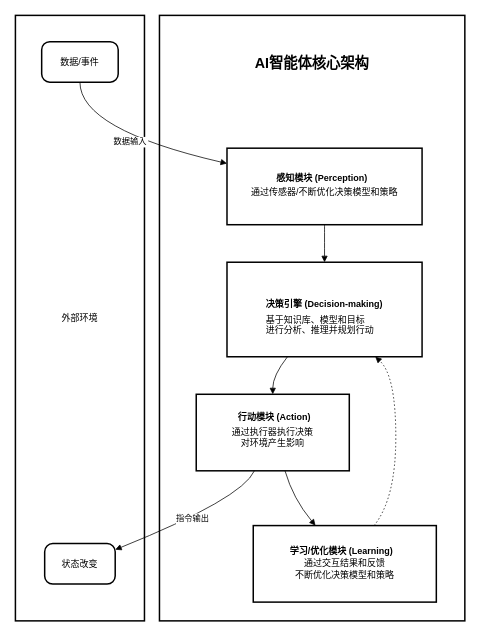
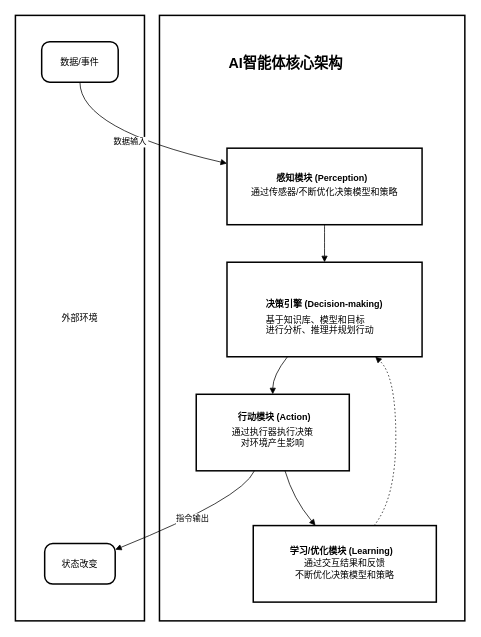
(312, 54) -> (286, 54)
